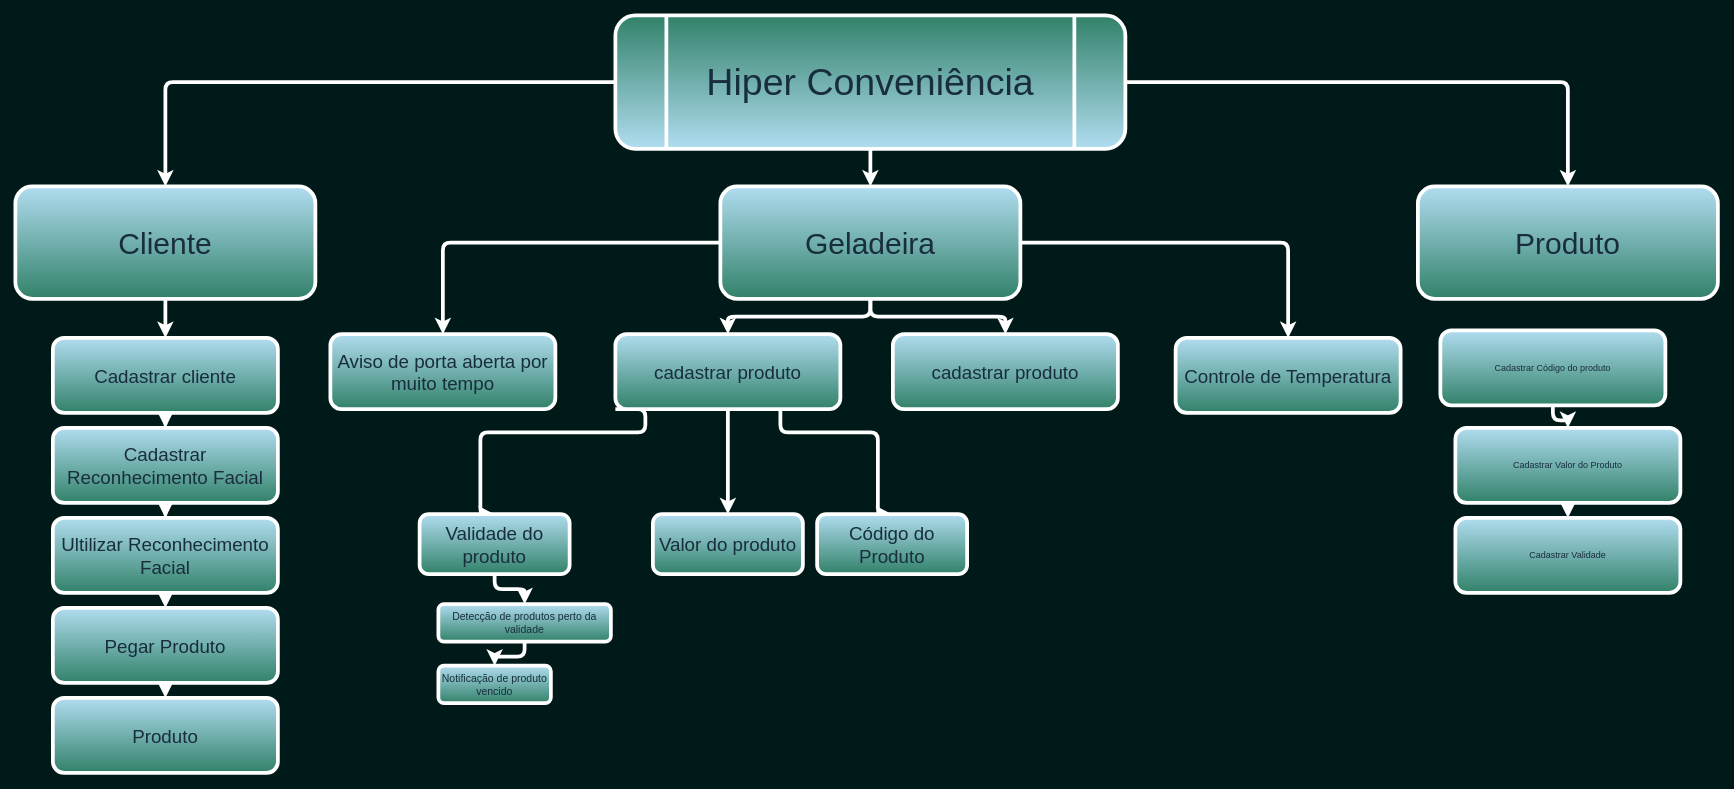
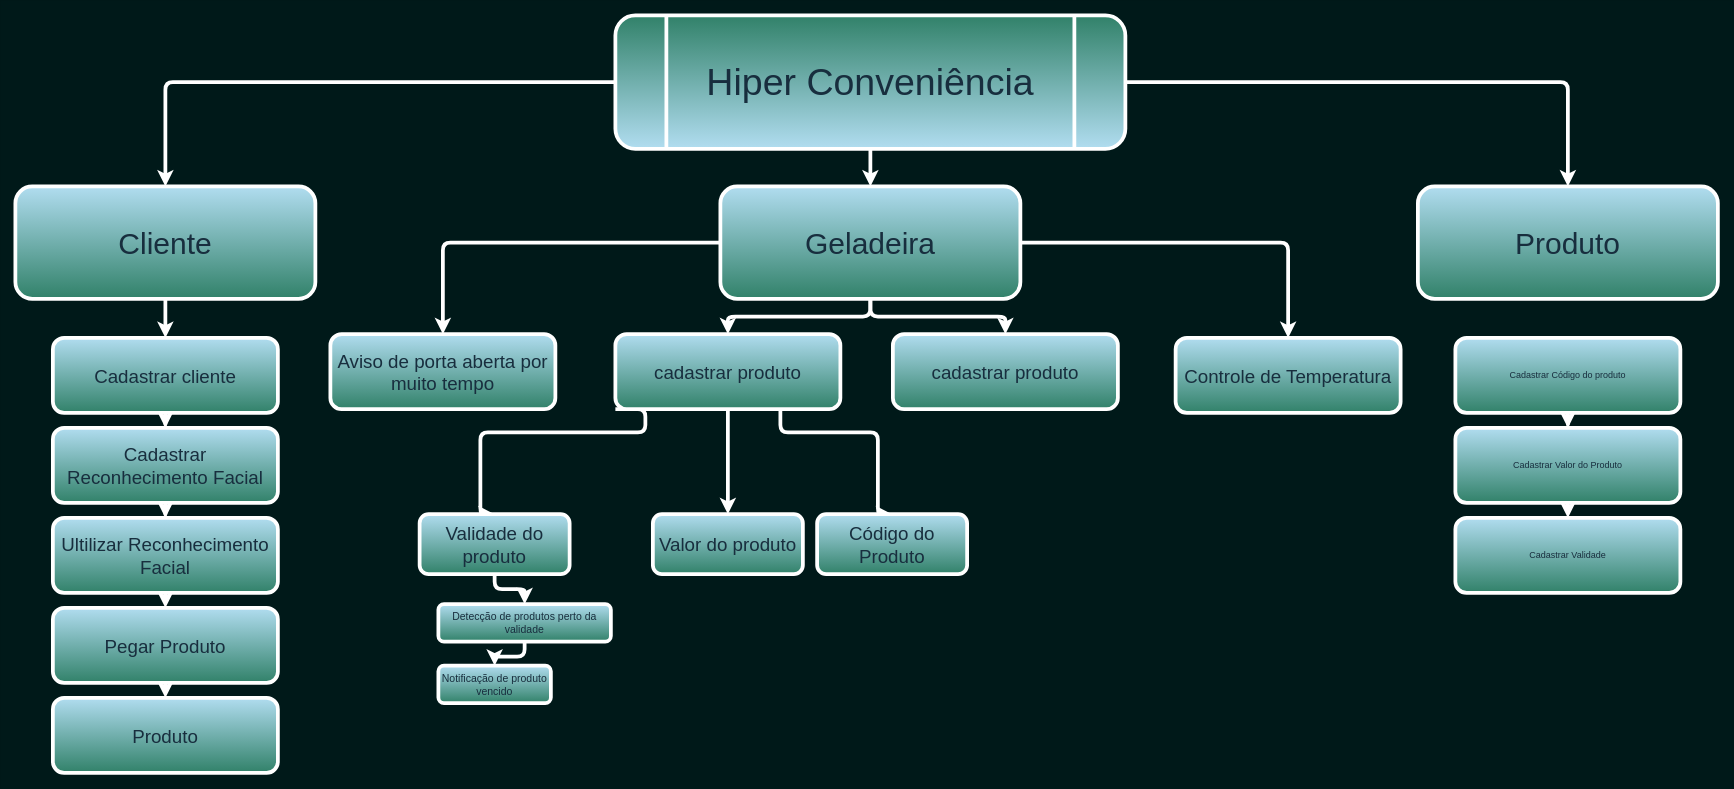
(1553, 368) -> (1568, 375)
